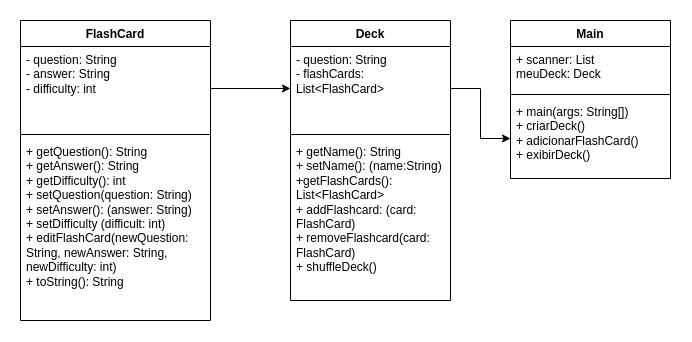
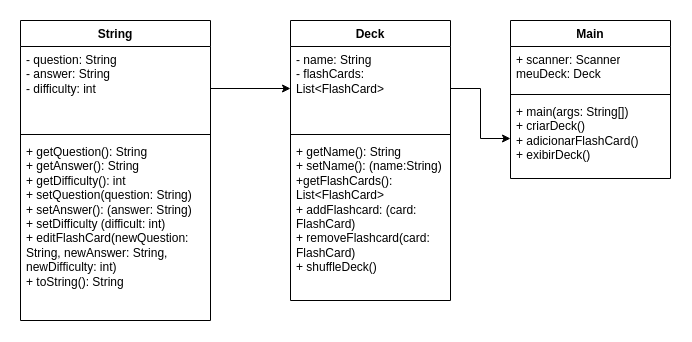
(116, 35) -> (116, 35)
(561, 68) -> (572, 68)
(372, 75) -> (372, 75)
